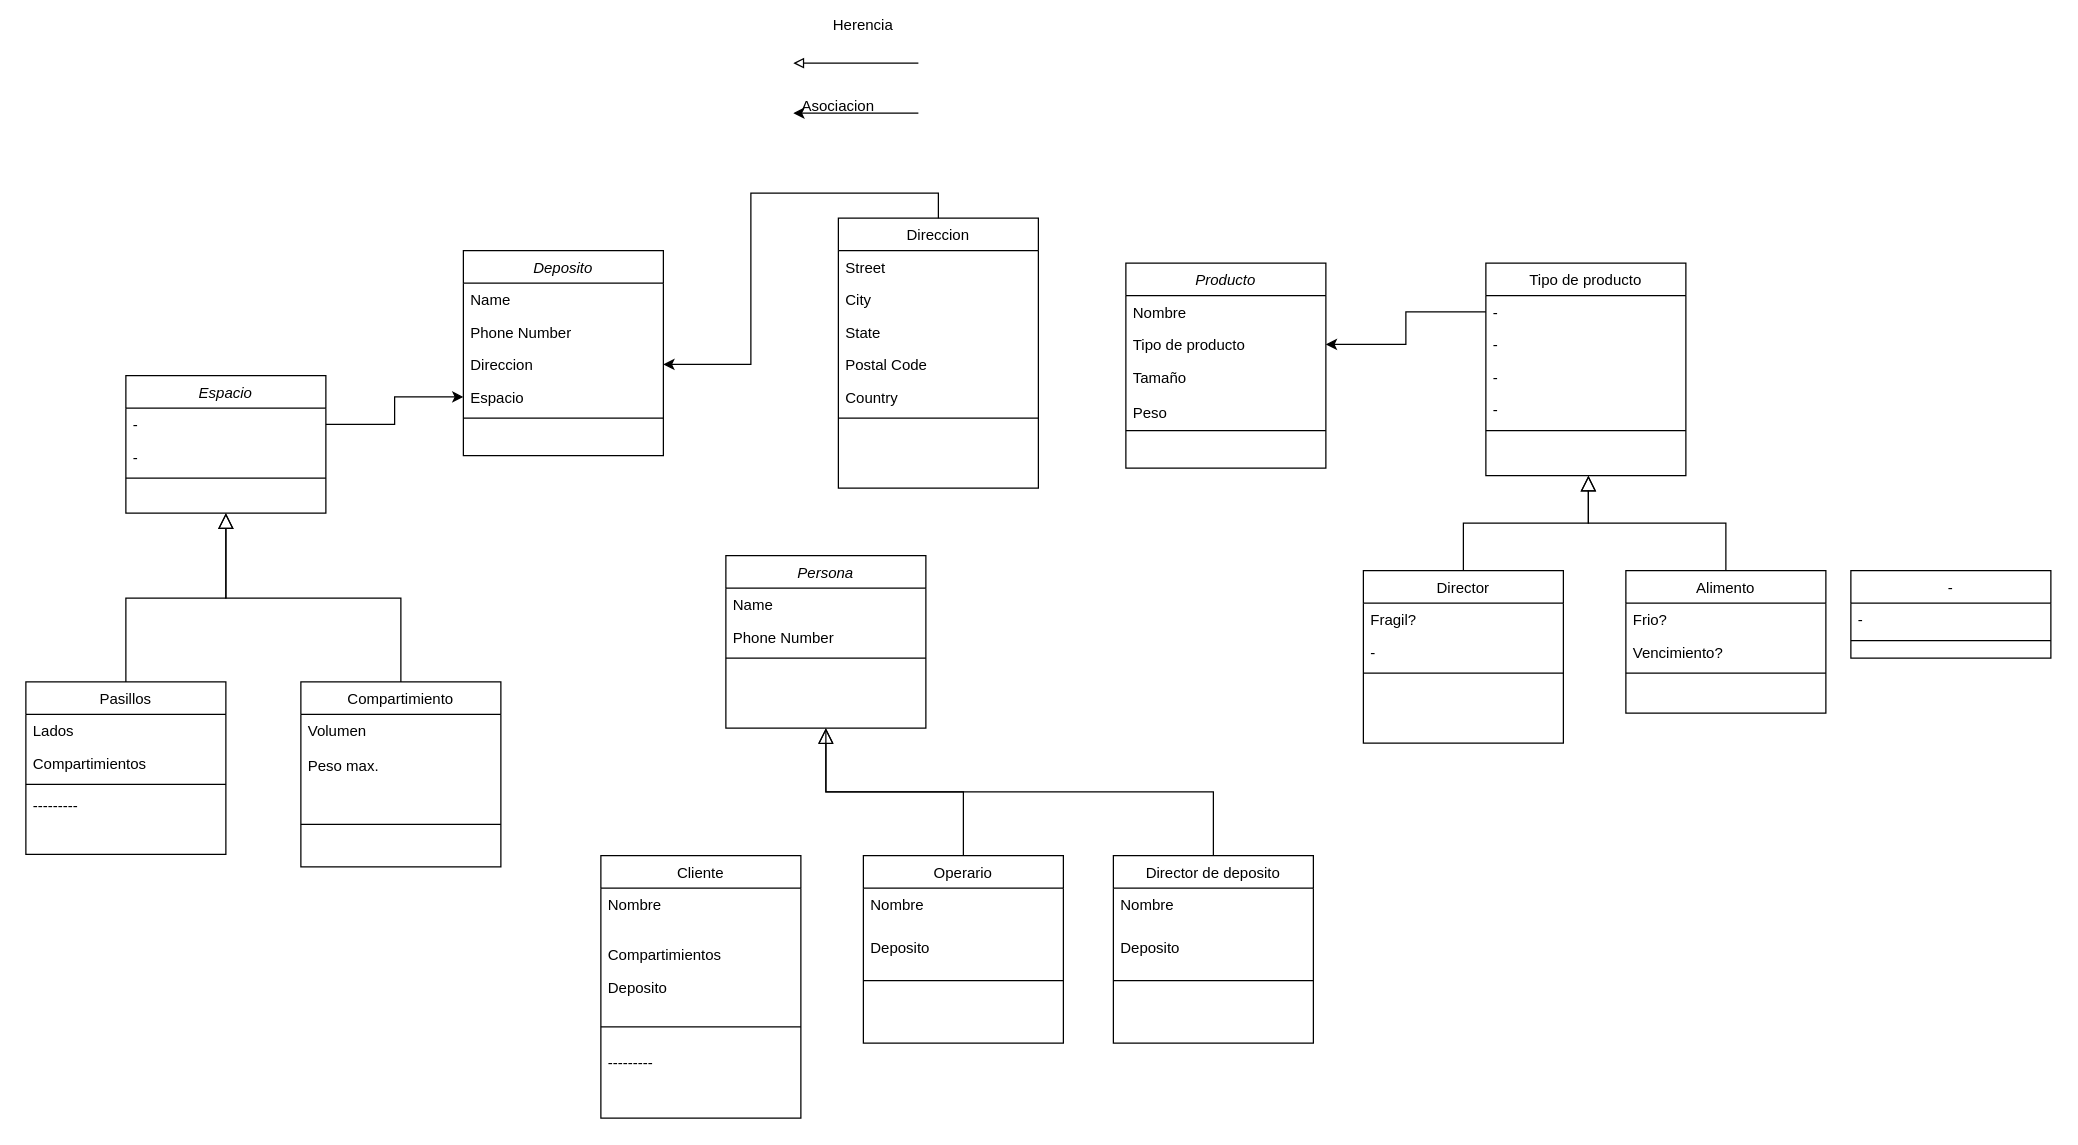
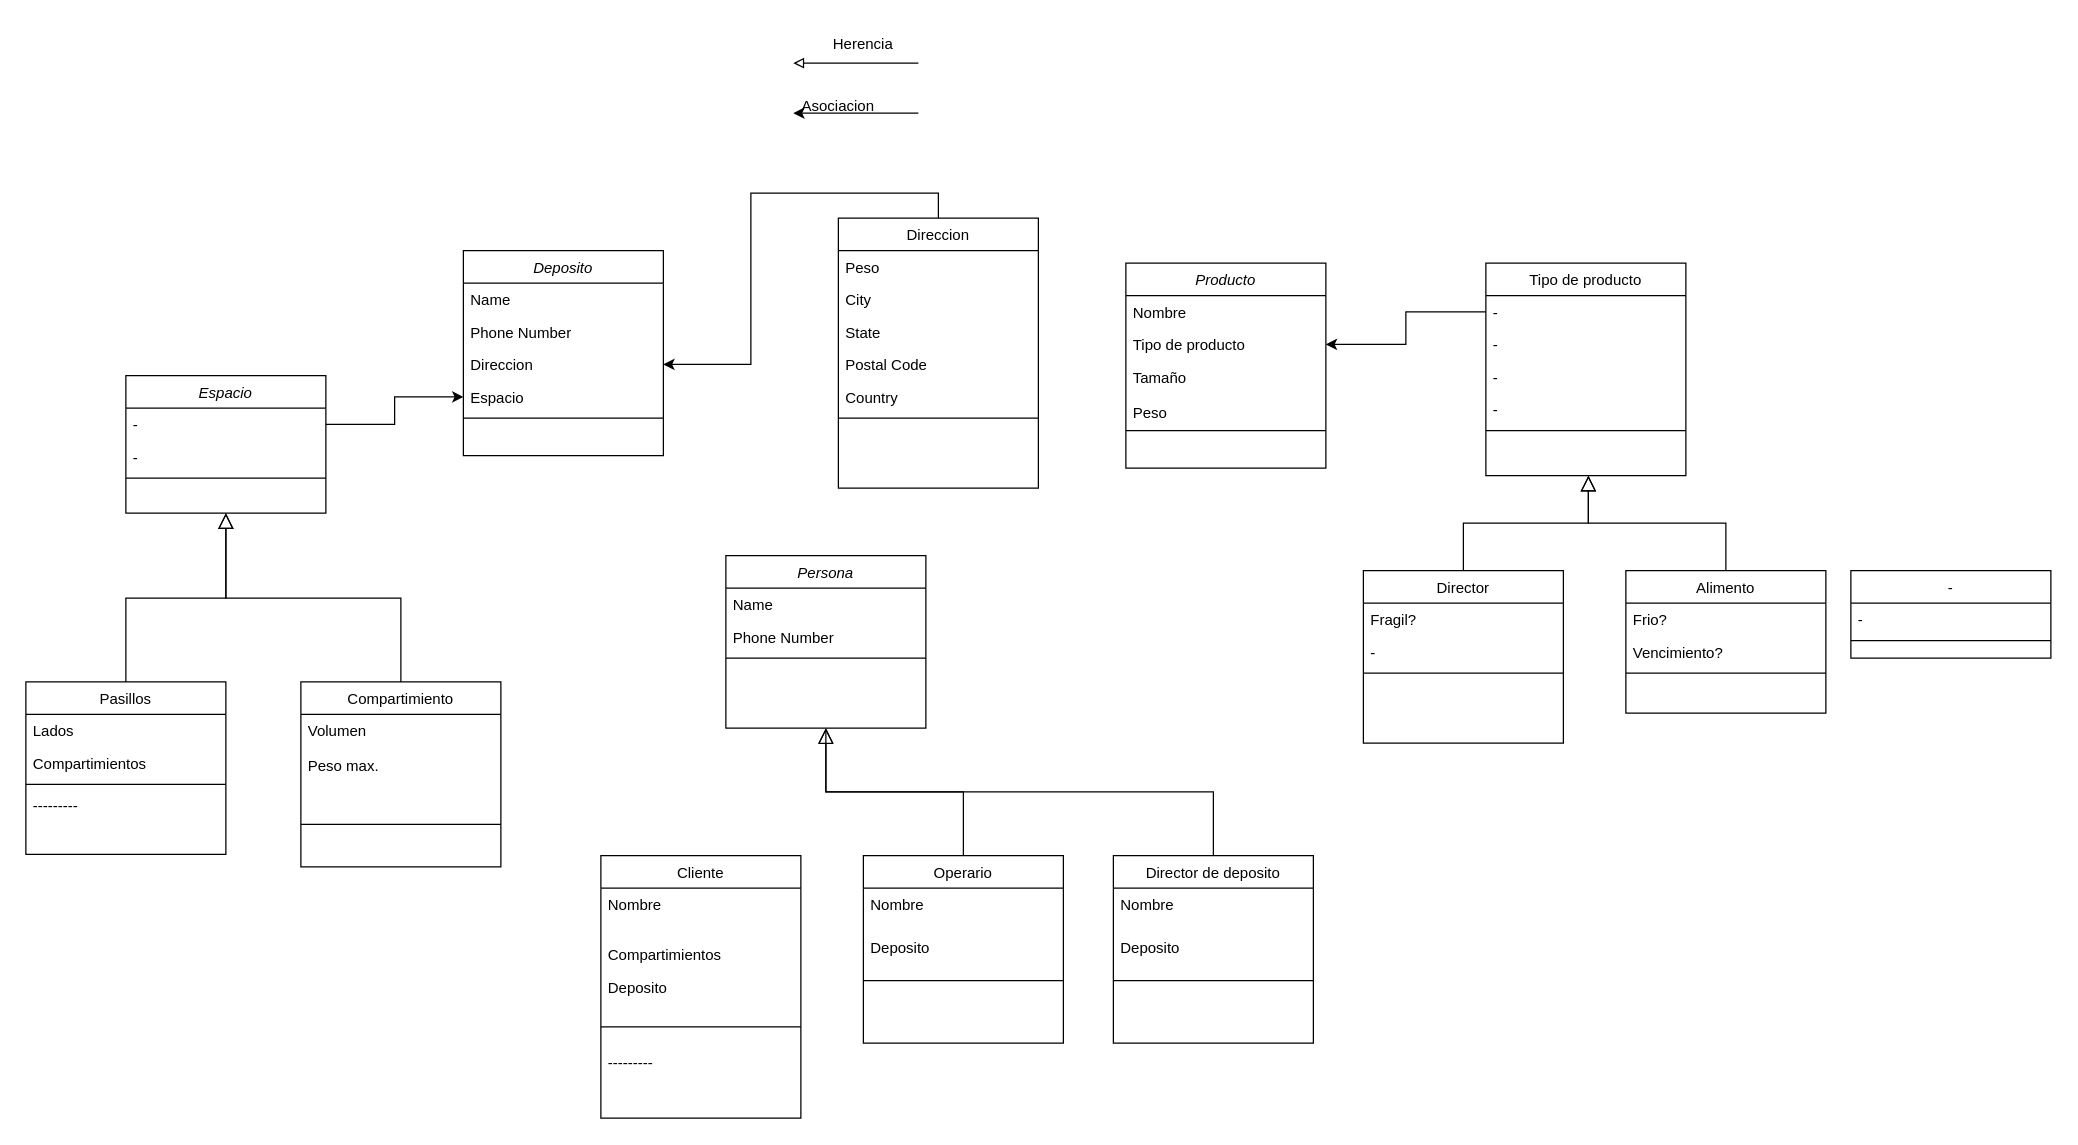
(863, 26) -> (863, 44)
(870, 268) -> (862, 268)
